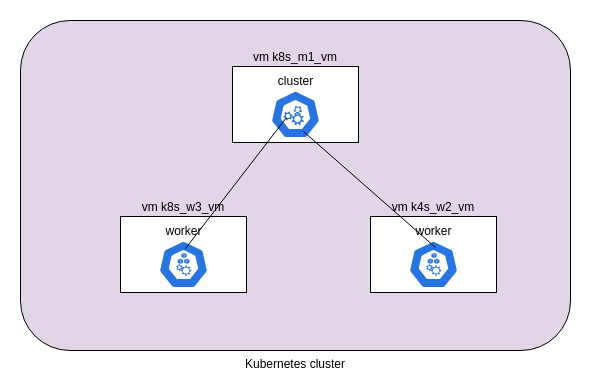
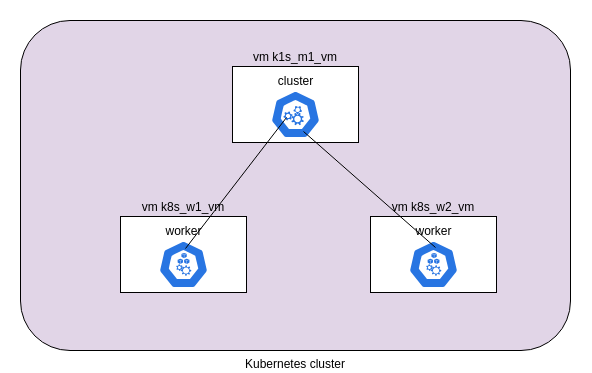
(296, 56) -> (296, 56)
(184, 206) -> (184, 206)
(434, 206) -> (434, 206)
